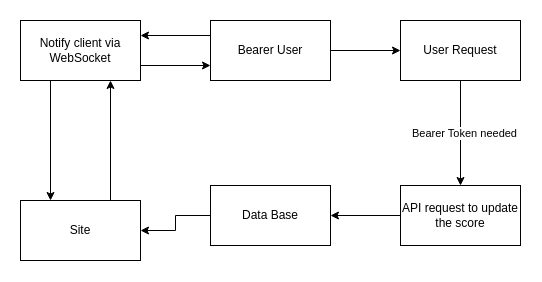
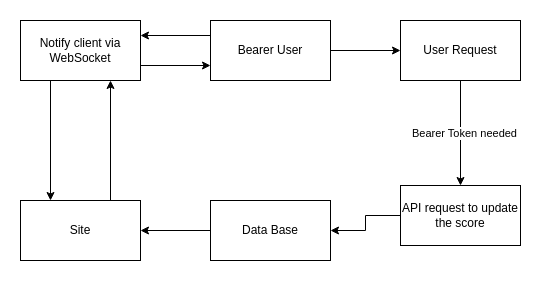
(271, 216) -> (271, 231)
